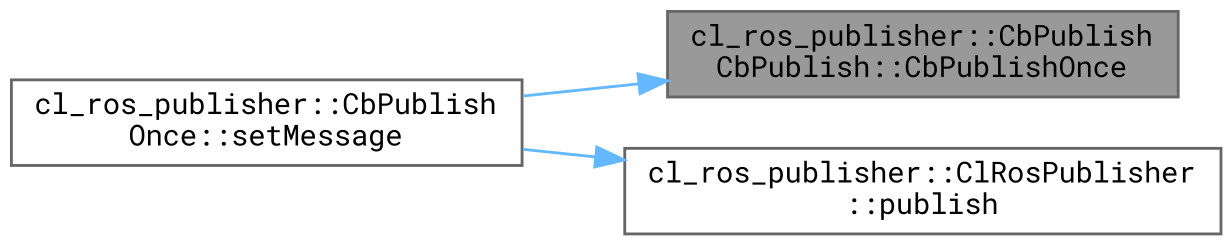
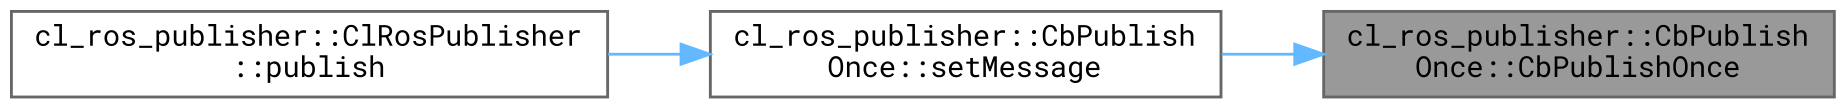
(923, 54) -> (1579, 54)
(559, 153) -> (644, 54)
